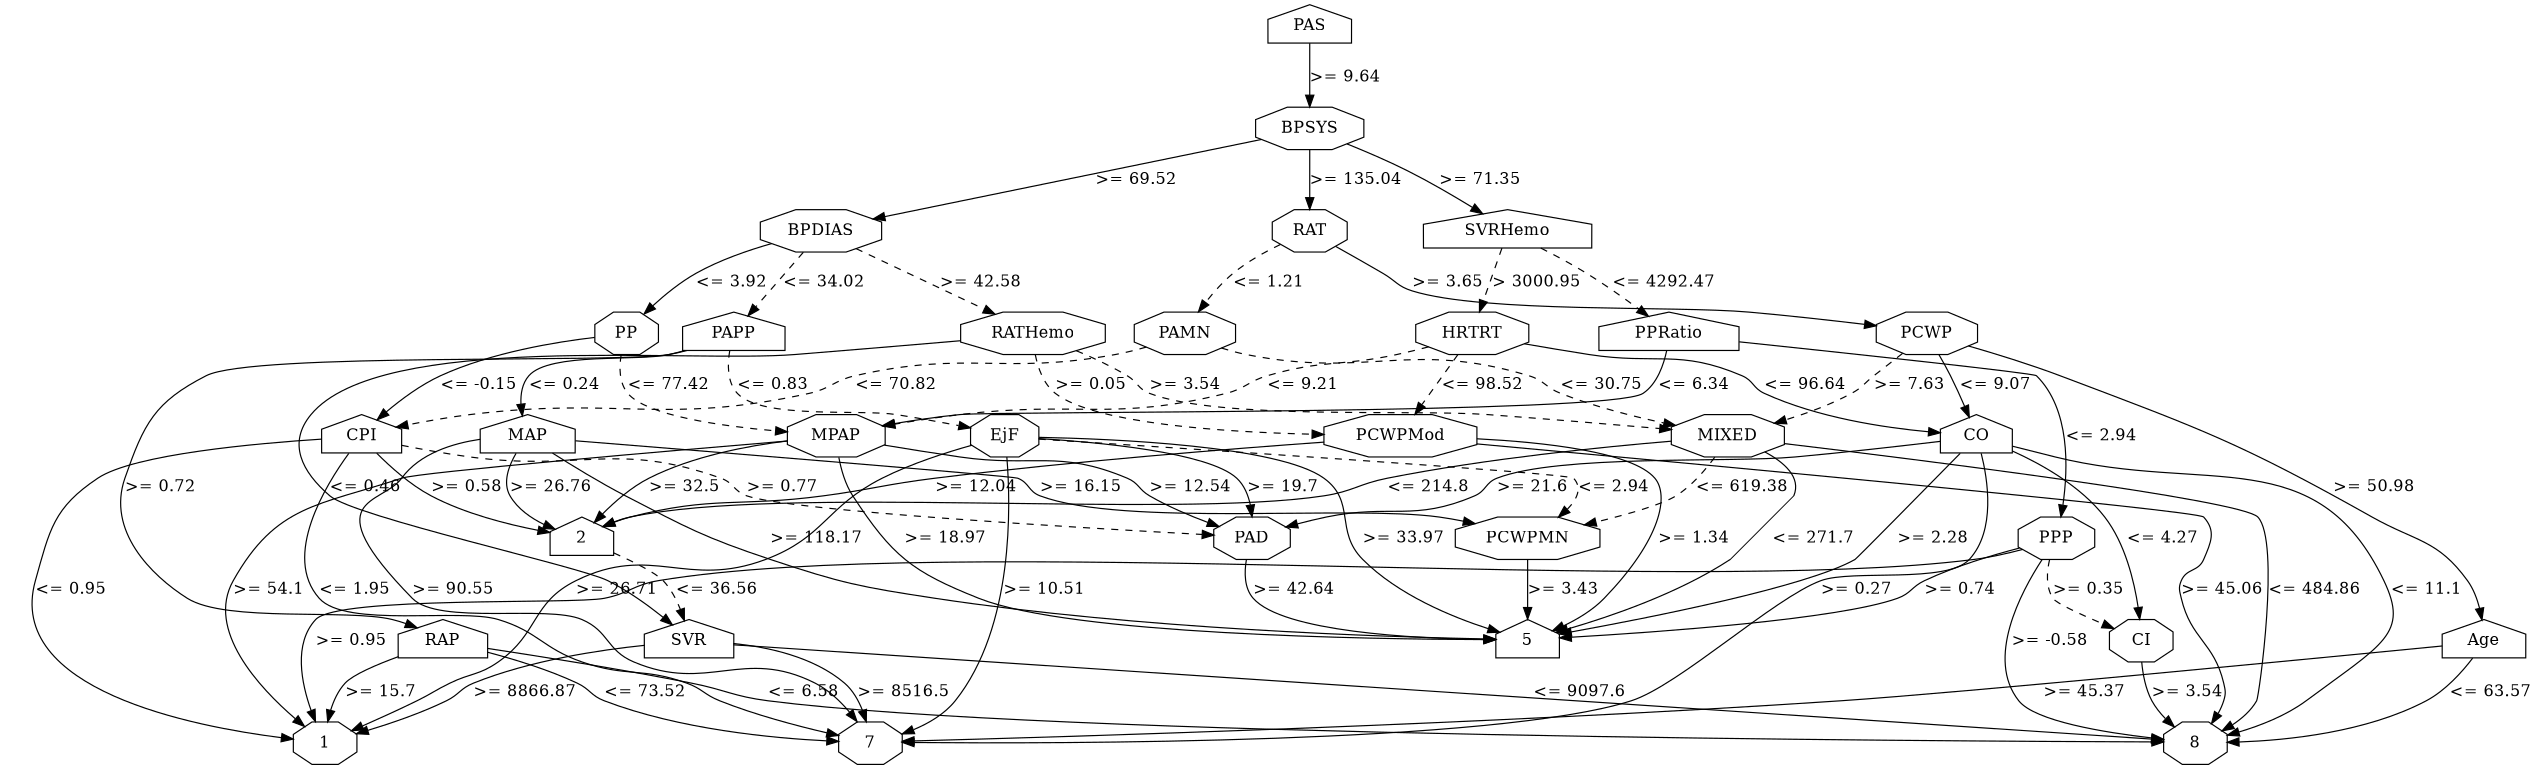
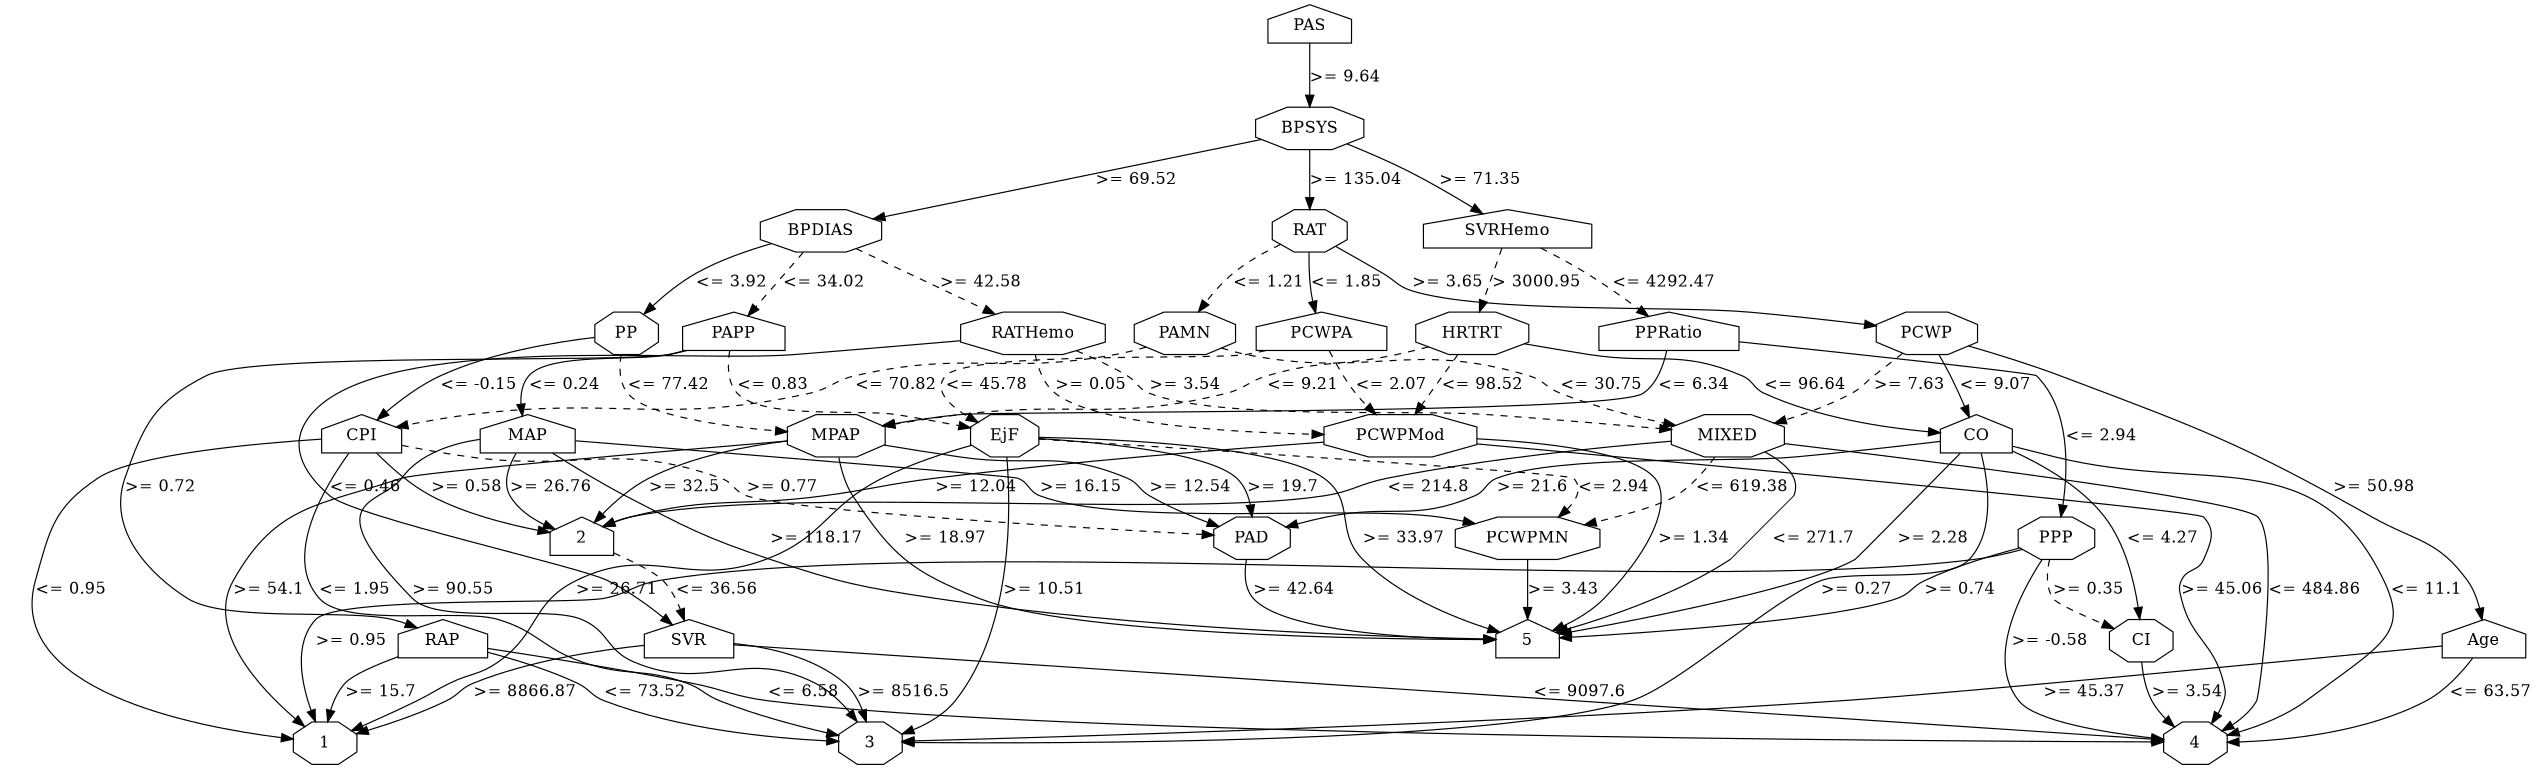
none -> (1321, 333)
(870, 743) -> (870, 743)
(2195, 743) -> (2195, 743)
